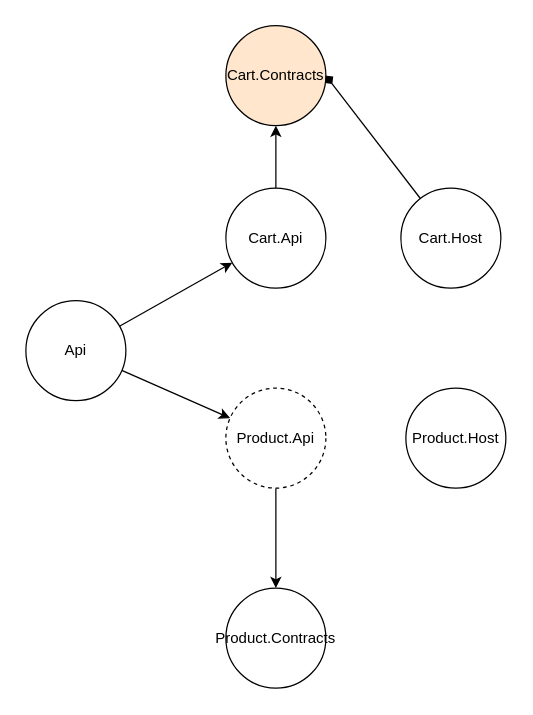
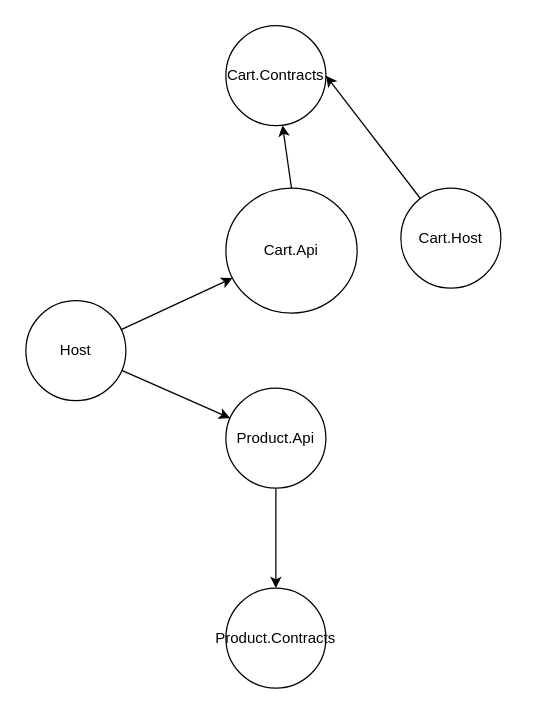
(276, 76) -> (276, 76)
(332, 83) -> (331, 83)
(276, 238) -> (291, 251)
(76, 351) -> (76, 351)
(276, 438) -> (276, 438)
(456, 438) -> none
